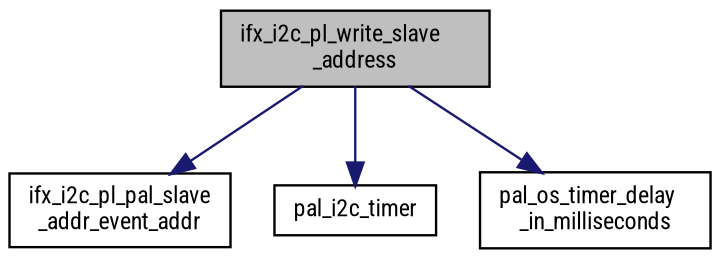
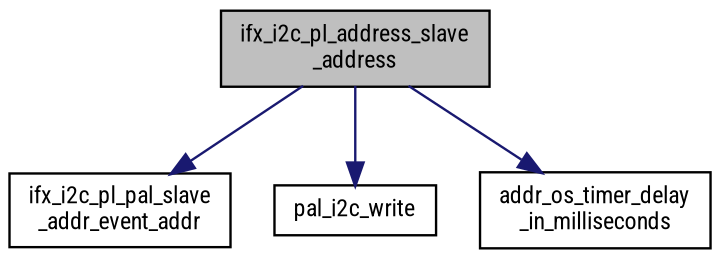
(355, 49) -> (355, 49)
(355, 210) -> (355, 210)
(595, 210) -> (595, 210)
